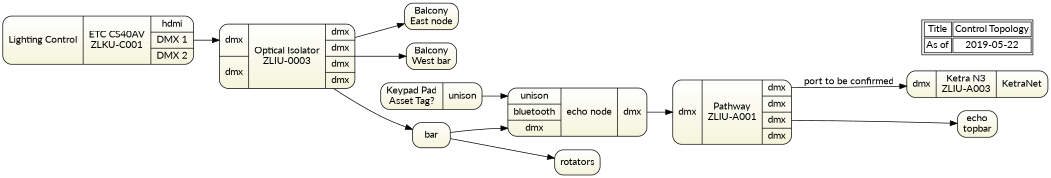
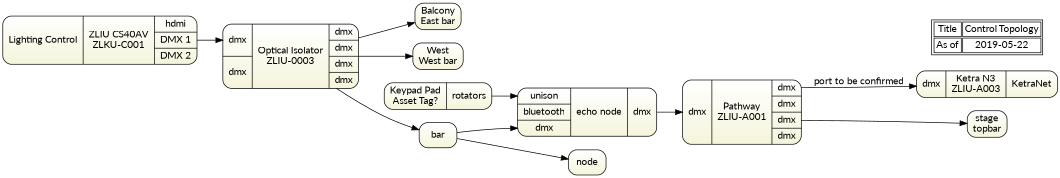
(431, 16) -> (438, 16)
(117, 35) -> (119, 35)
(431, 56) -> (438, 56)
(462, 96) -> (469, 96)
(977, 124) -> (987, 124)
(577, 162) -> (587, 162)
